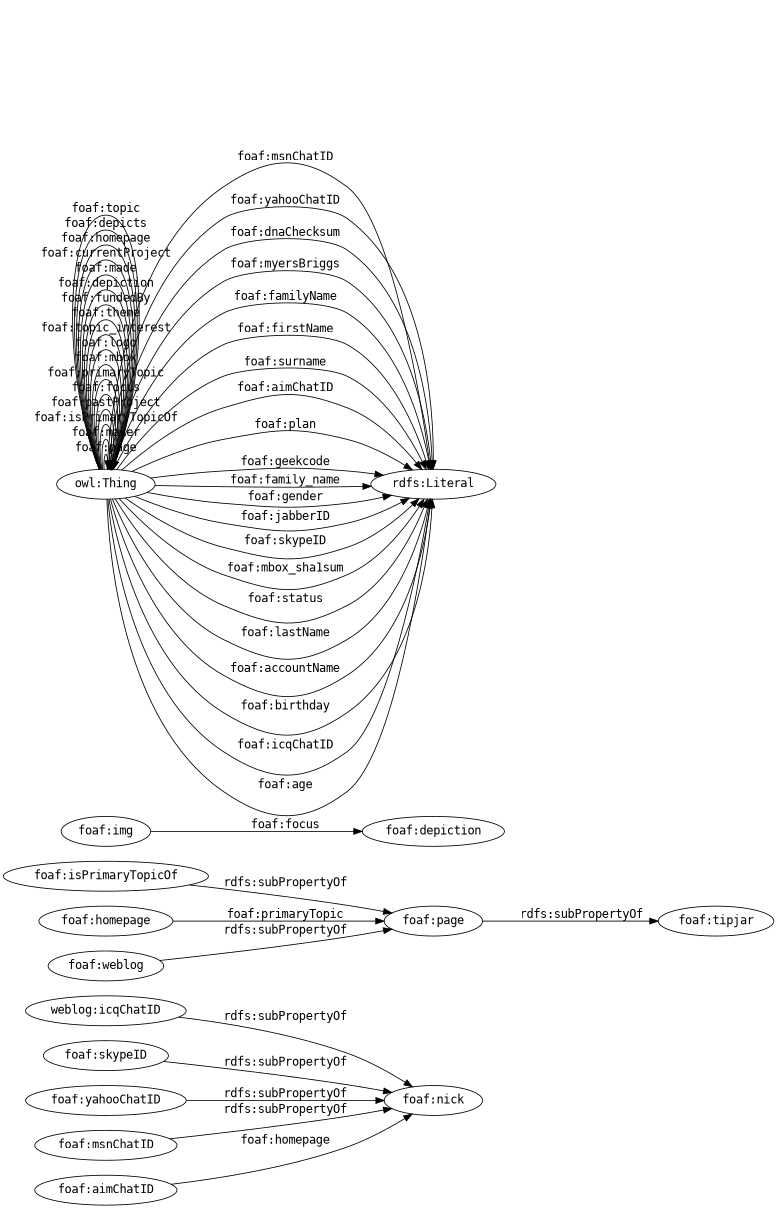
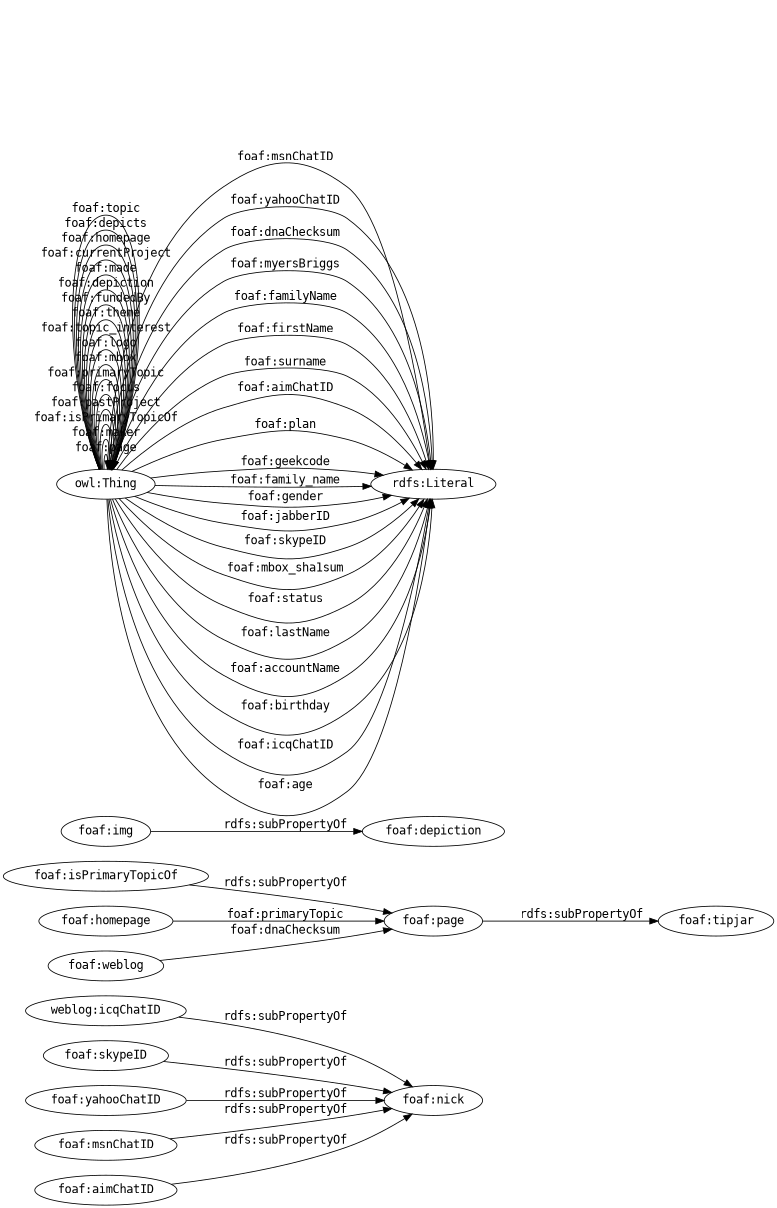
(285, 825) -> (285, 825)
(285, 931) -> (285, 931)
(285, 1141) -> (285, 1141)
